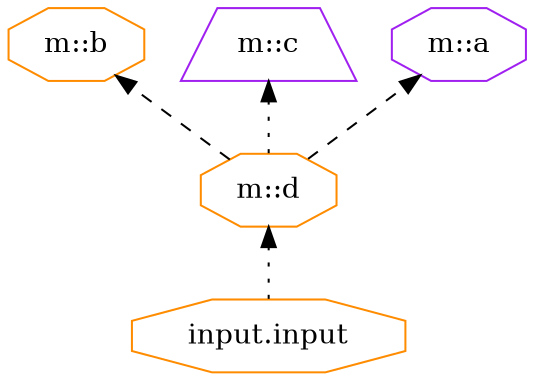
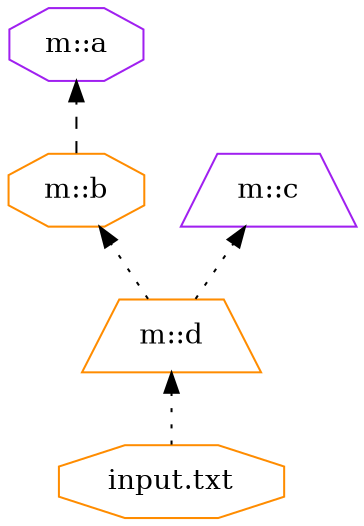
(356, 123) -> (76, 127)
(181, 124) -> (130, 271)
(269, 190) -> (172, 336)
(269, 336) -> (172, 482)
